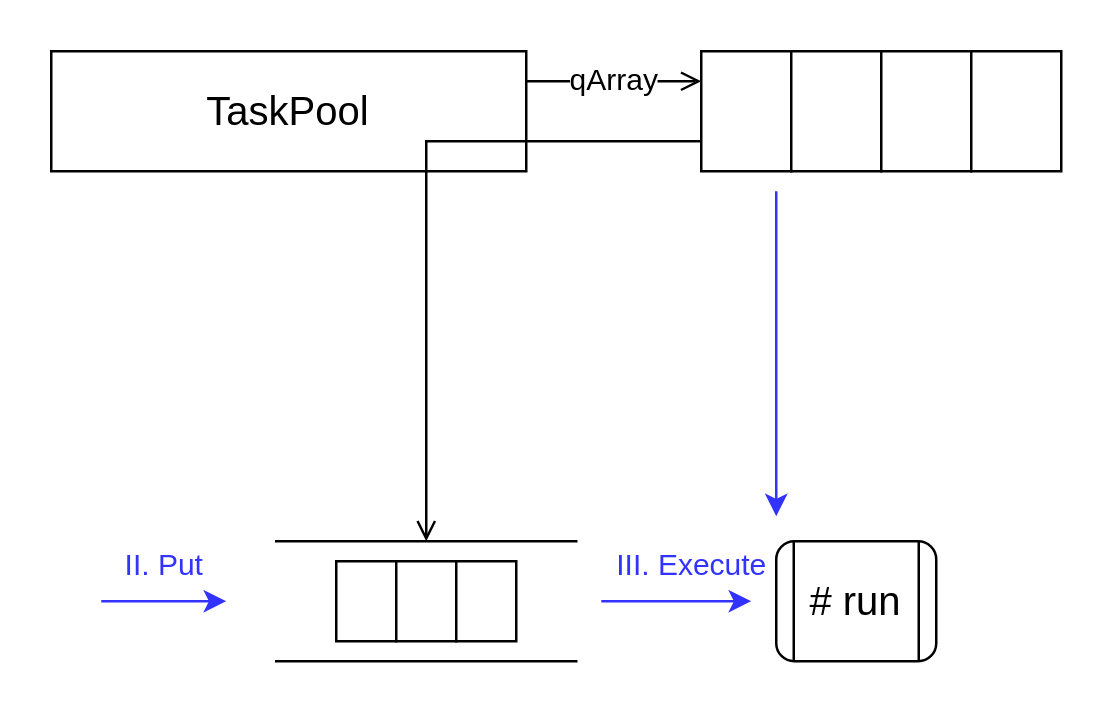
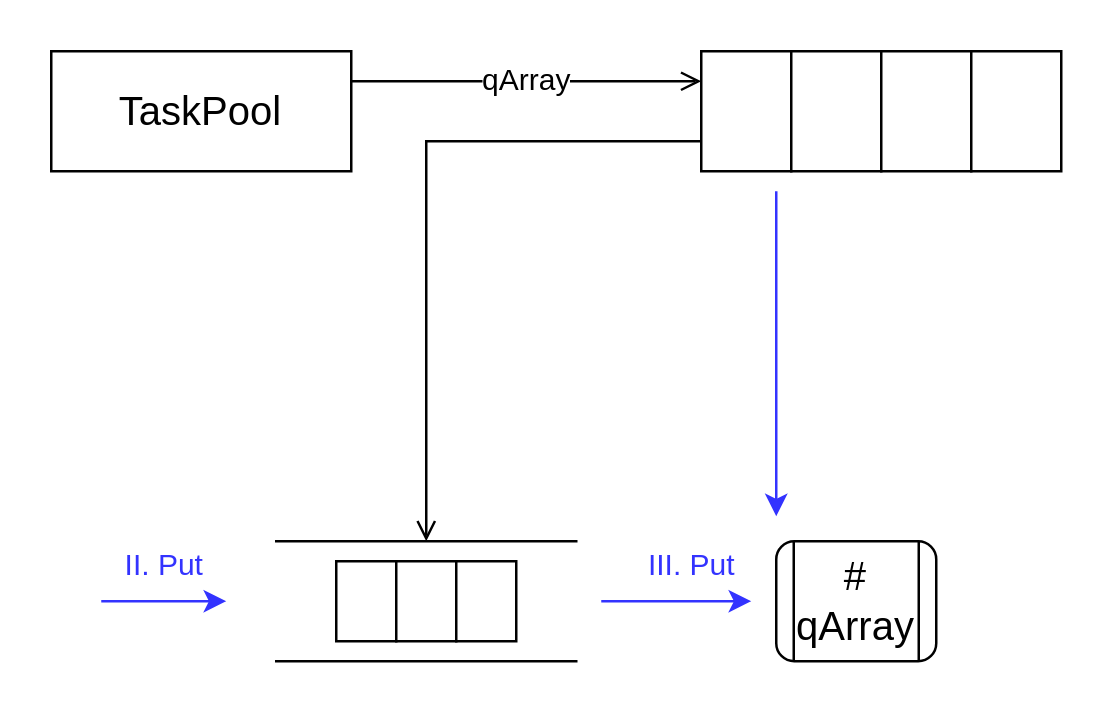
(289, 111) -> (201, 111)
(693, 566) -> (693, 566)
(856, 601) -> (856, 601)
